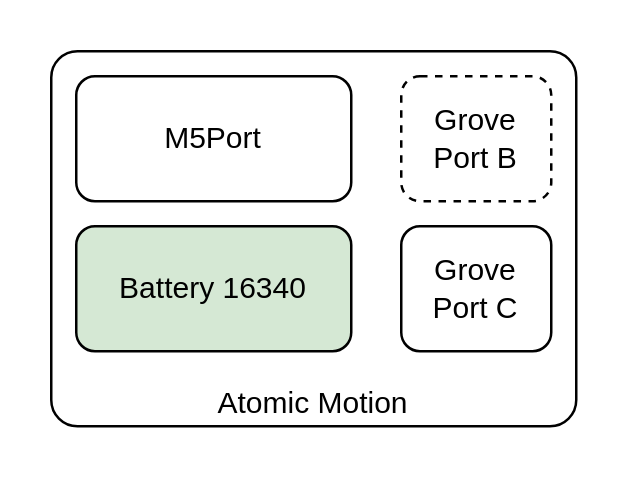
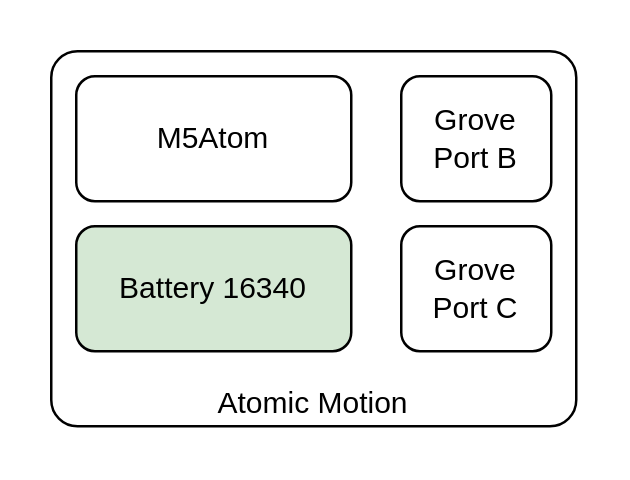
(214, 139) -> (214, 139)
(476, 139) -> (476, 139)
